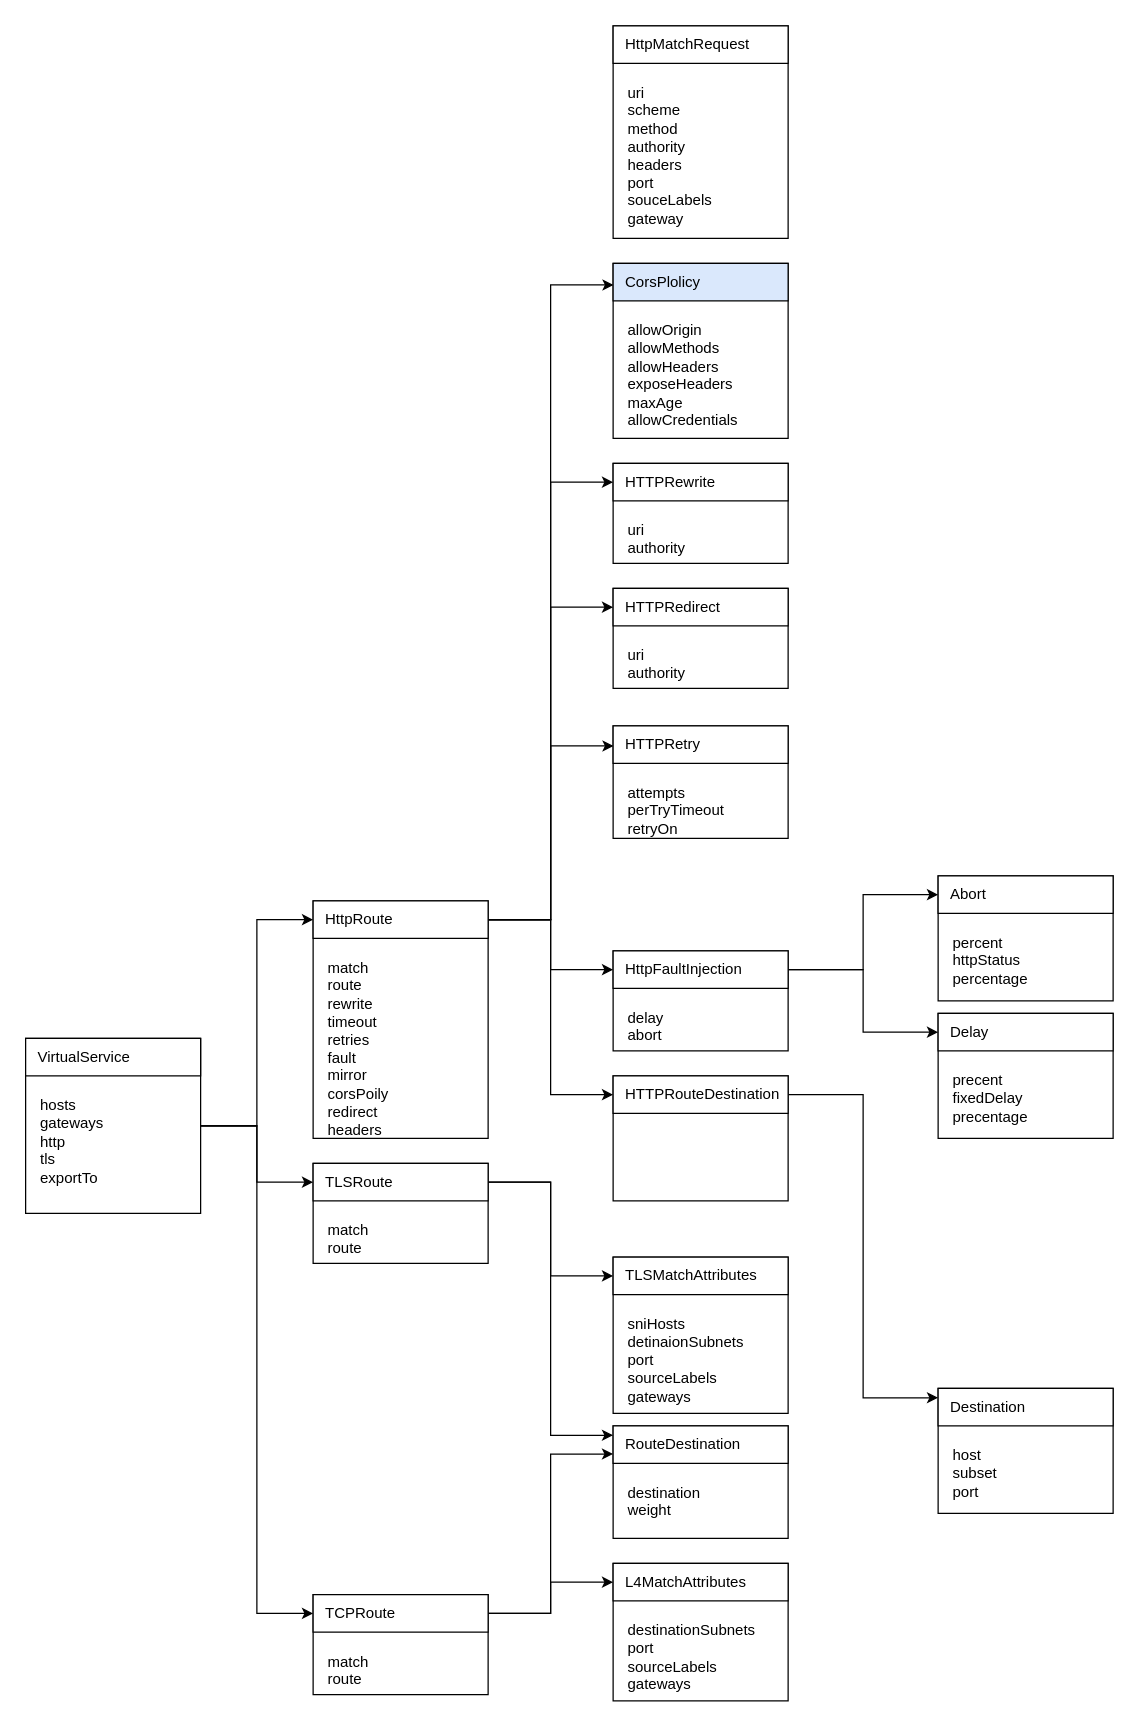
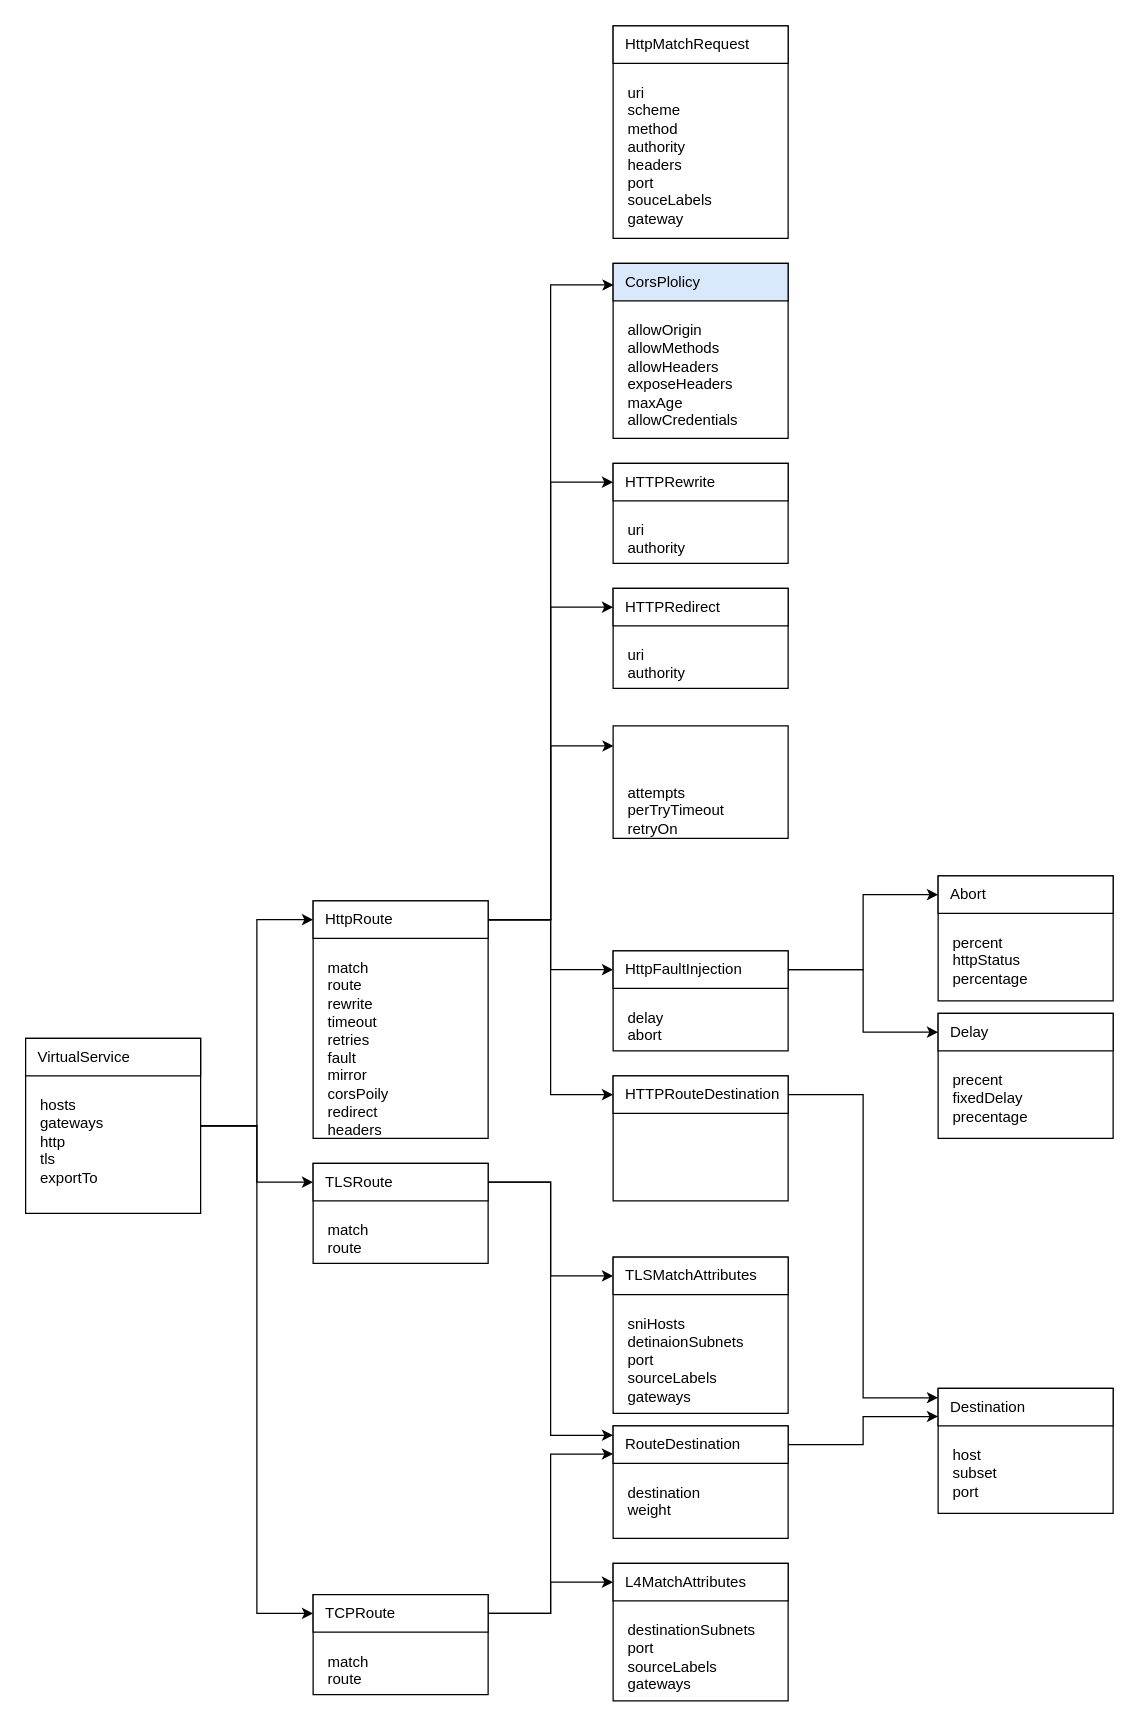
(701, 744) -> none
none -> (863, 1434)
